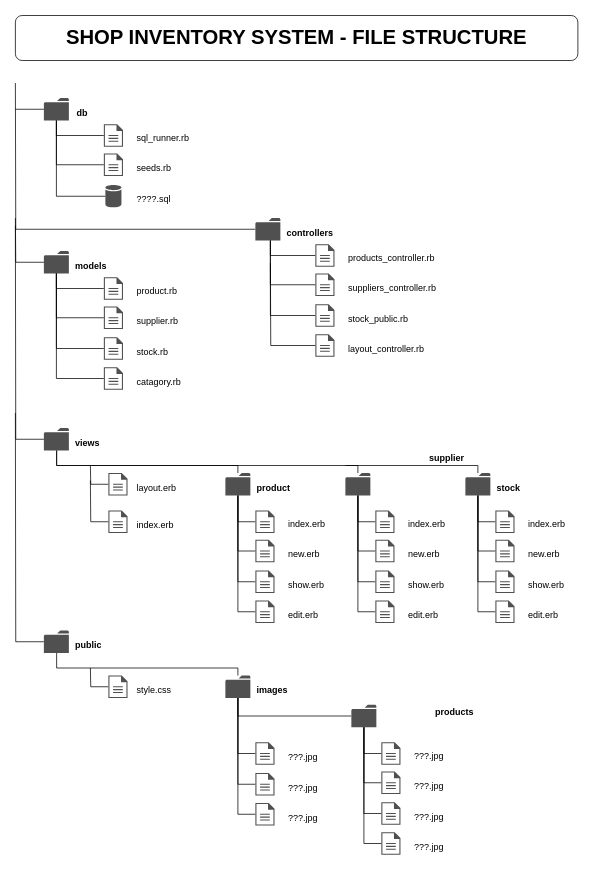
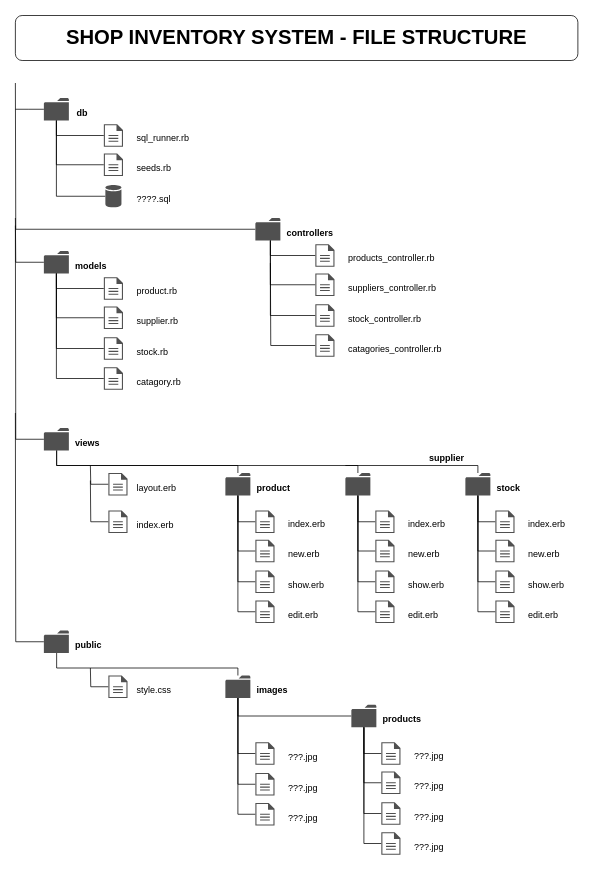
(383, 319) -> (393, 319)
(394, 349) -> (404, 349)
(460, 712) -> (408, 720)
